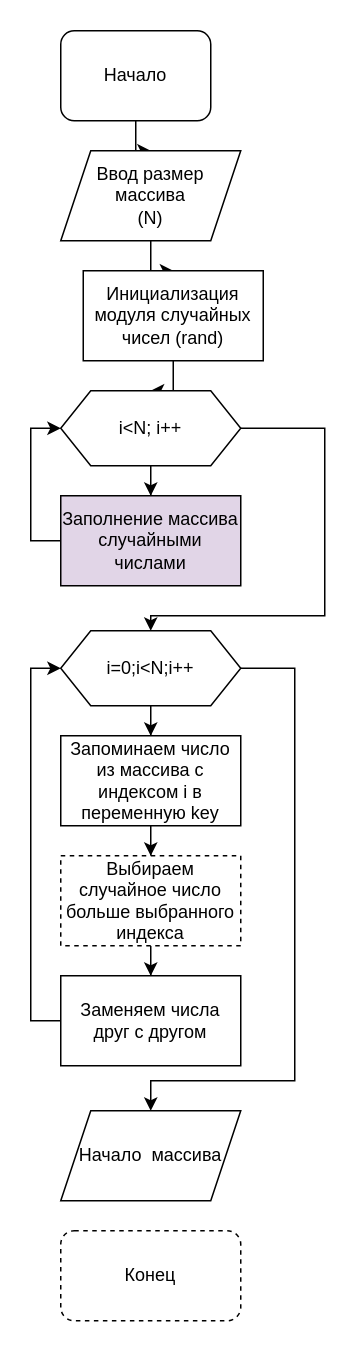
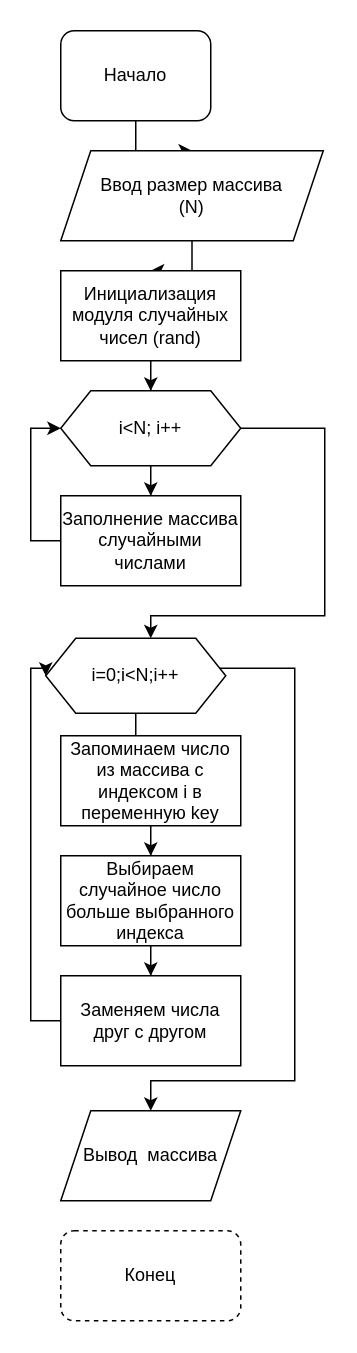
(151, 196) -> (192, 196)
(173, 316) -> (151, 316)
(151, 541) -> (151, 541)
(151, 668) -> (136, 676)
(151, 901) -> (151, 901)
(151, 1156) -> (151, 1156)
